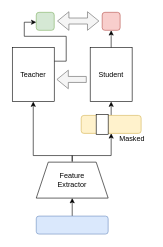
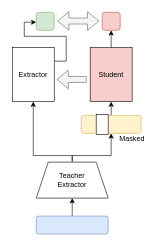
(33, 75) -> (33, 75)
(111, 75) -> (111, 75)
(72, 180) -> (72, 180)
